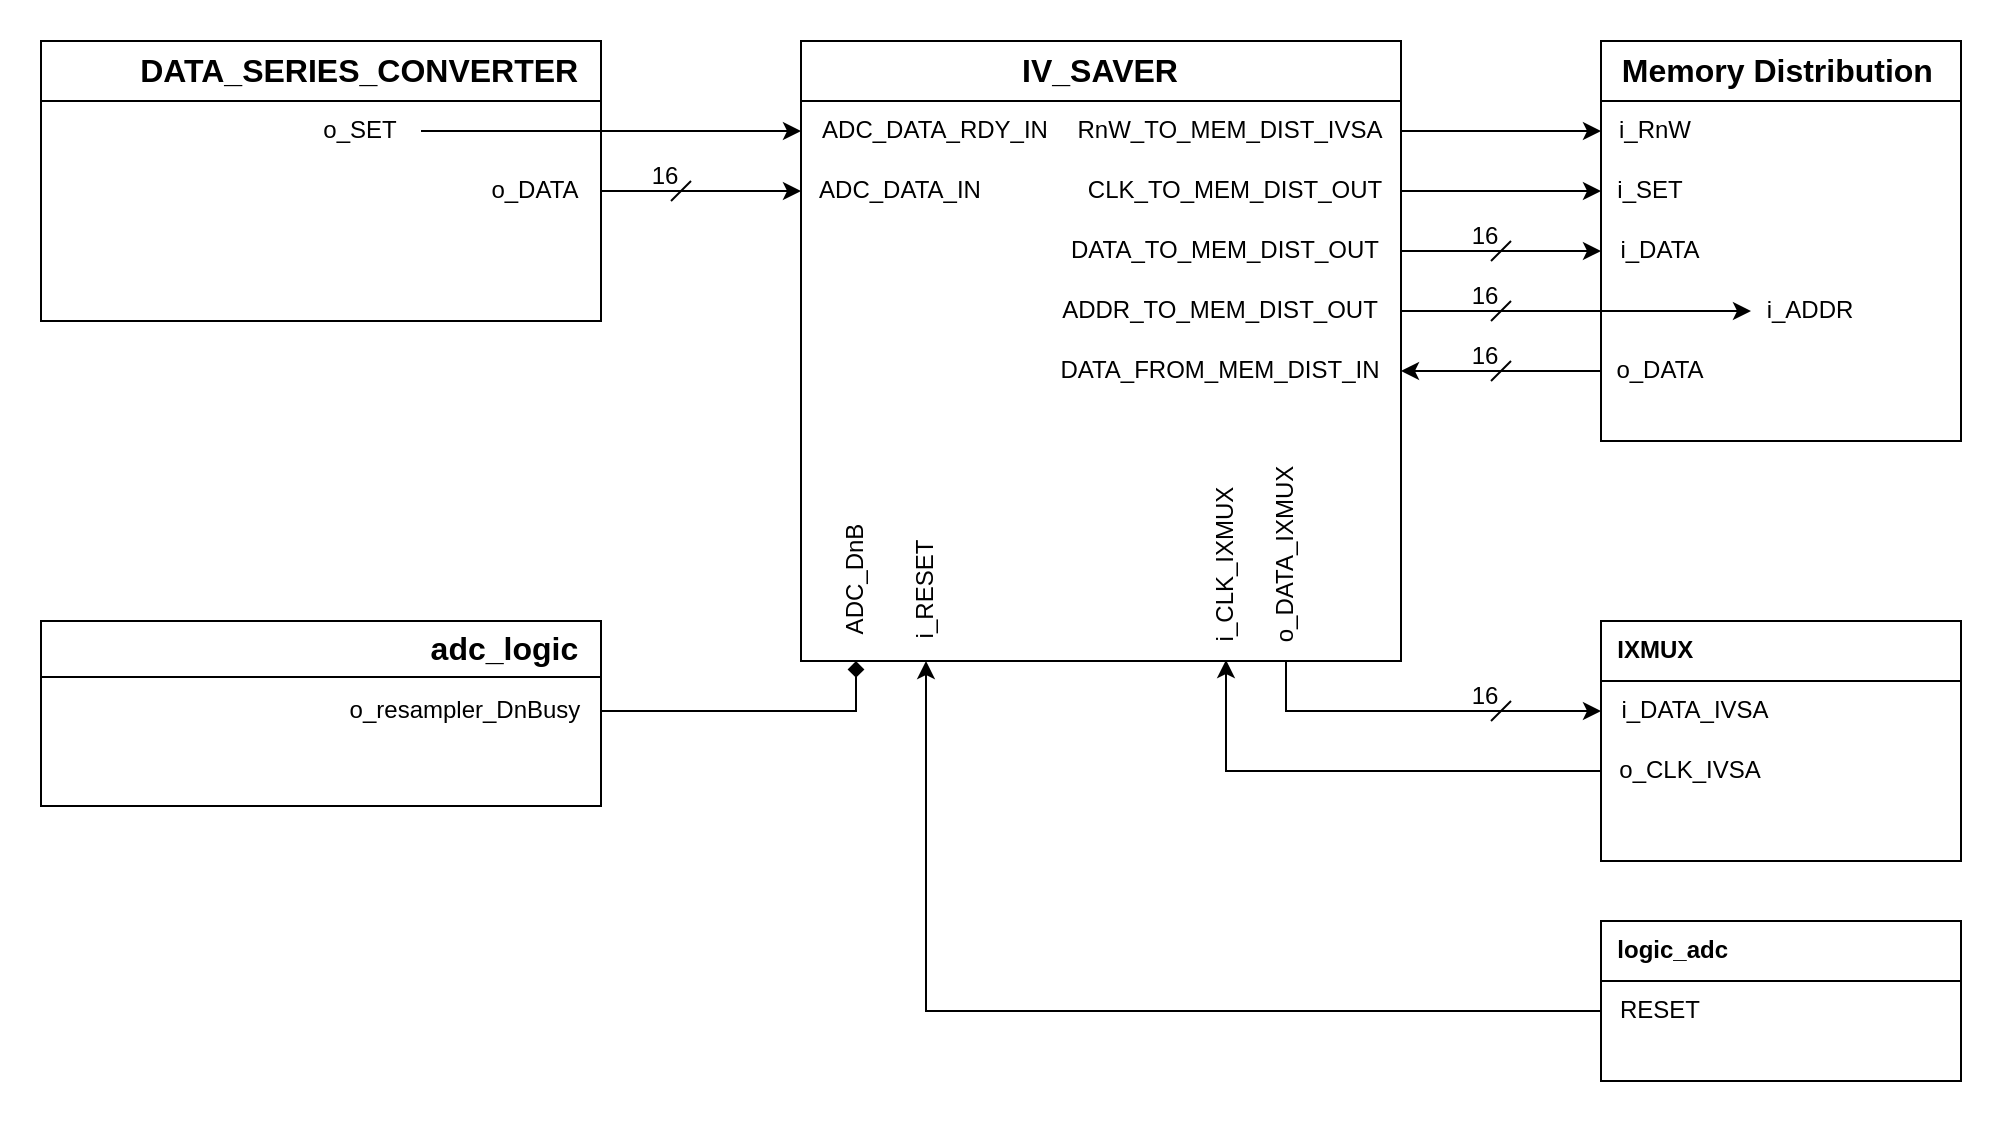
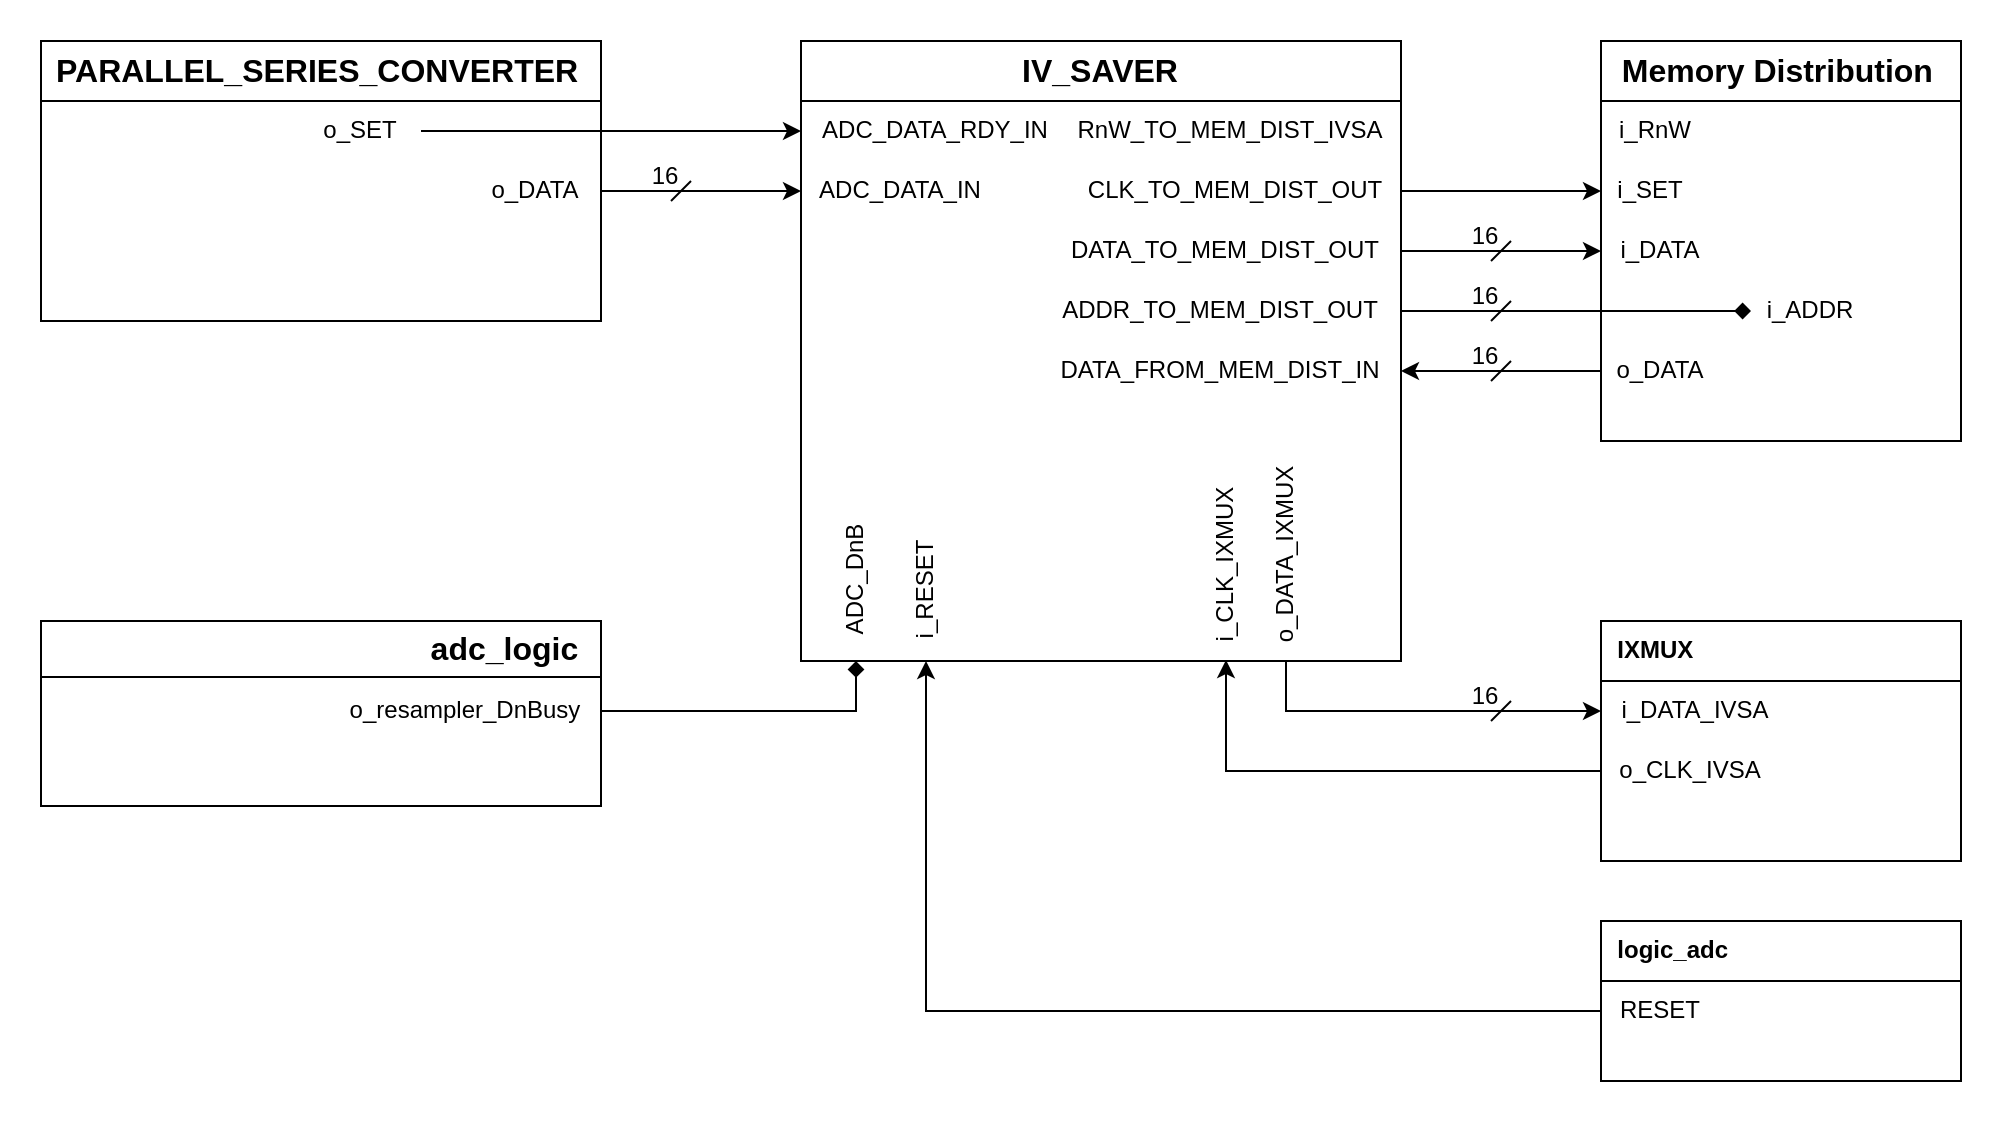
(456, 71) -> (429, 71)
(1496, 131) -> none
(1735, 311) -> (1734, 311)
